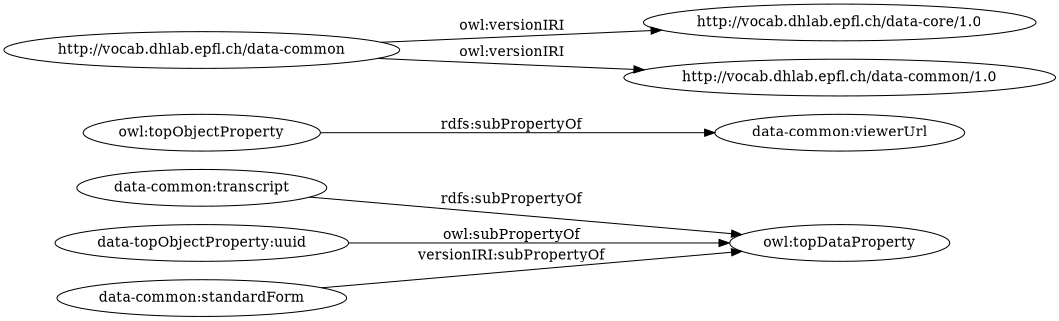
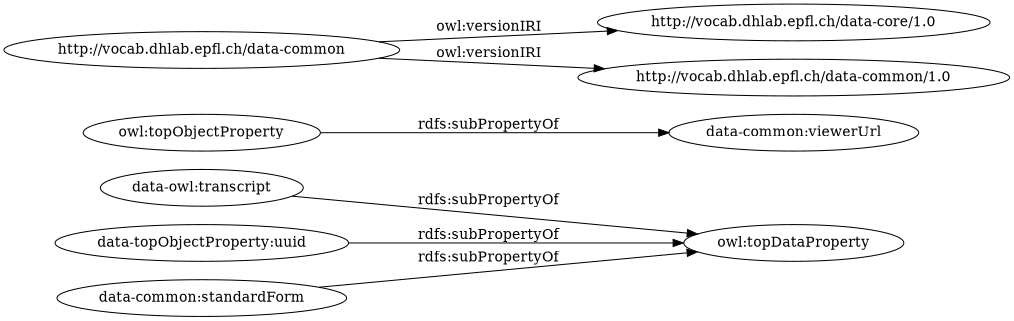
(202, 188) -> (202, 188)
(512, 235) -> (489, 235)
(512, 256) -> (489, 258)
